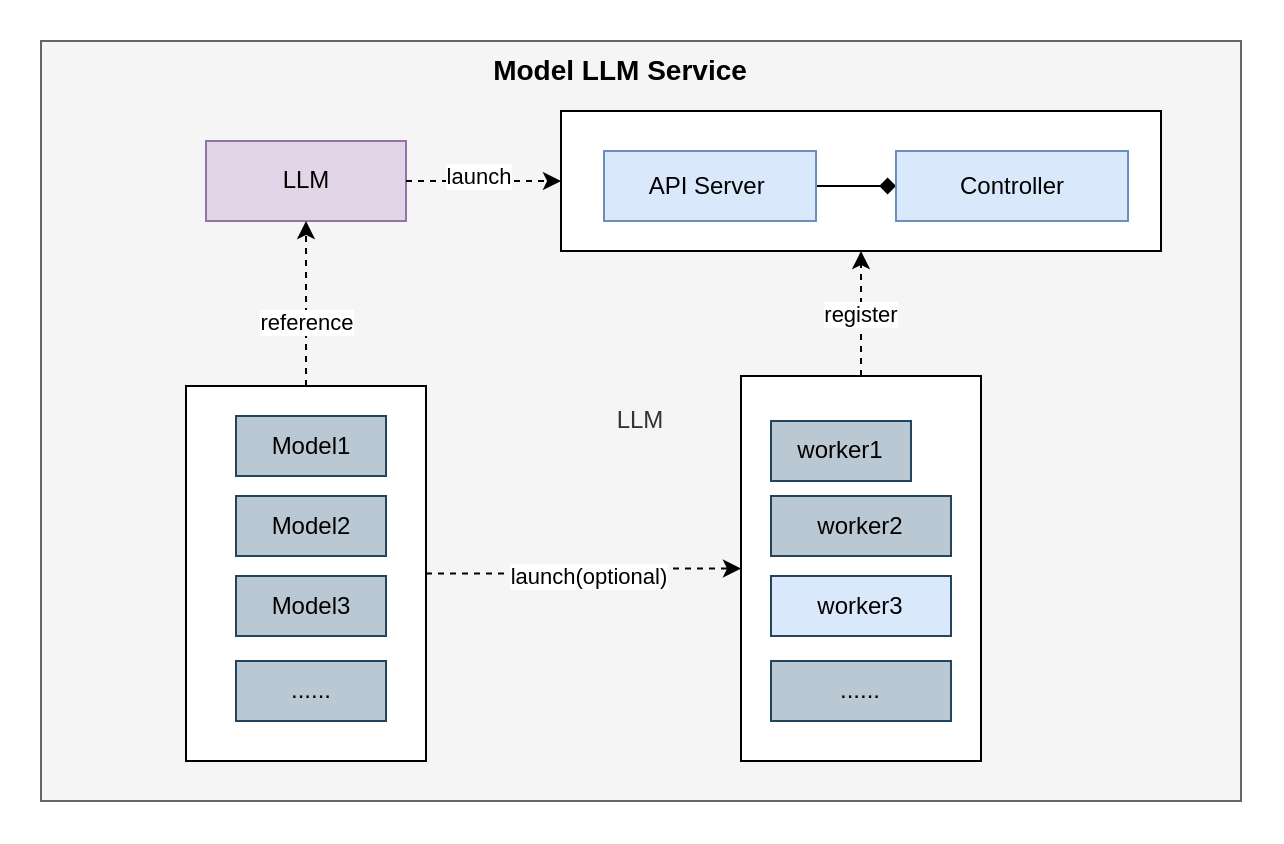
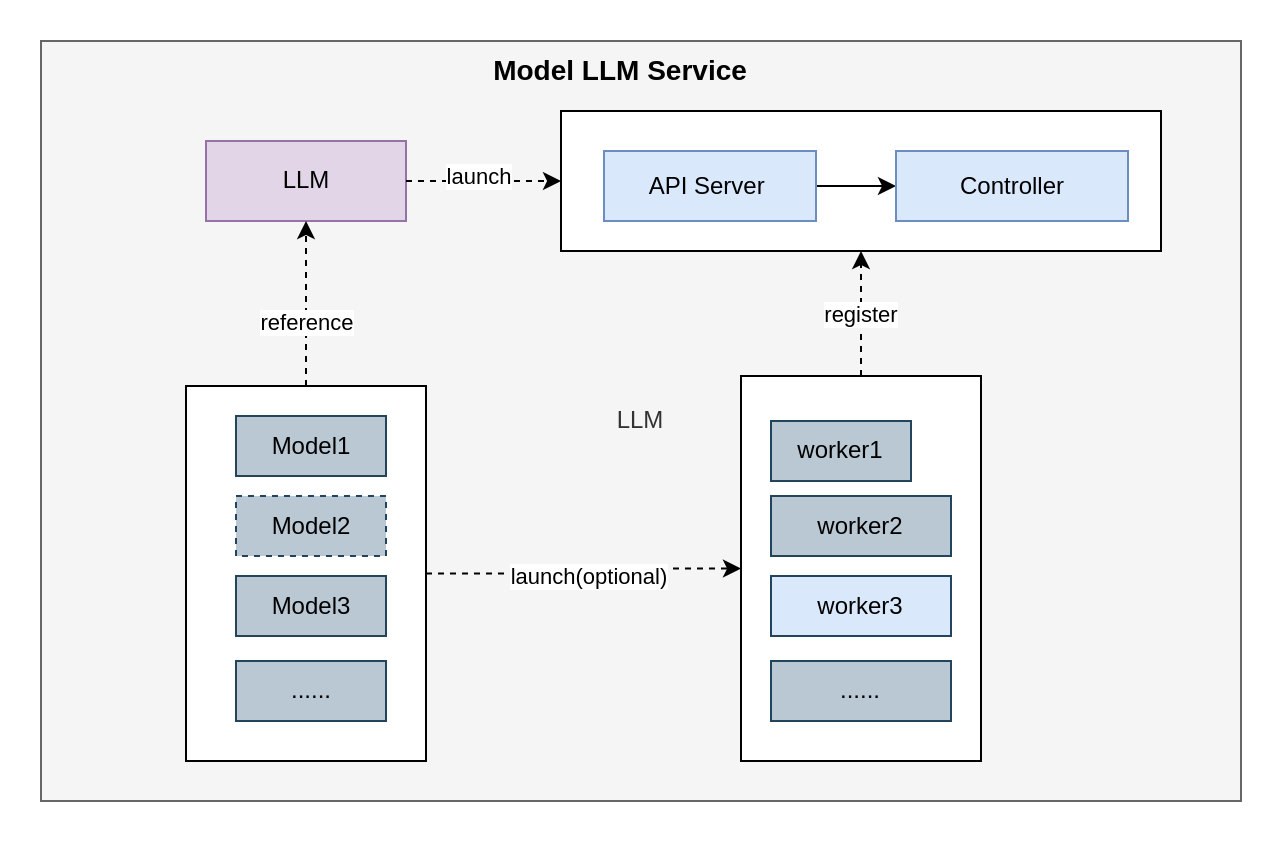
(879, 186) -> (880, 186)
(311, 526) -> (311, 526)
